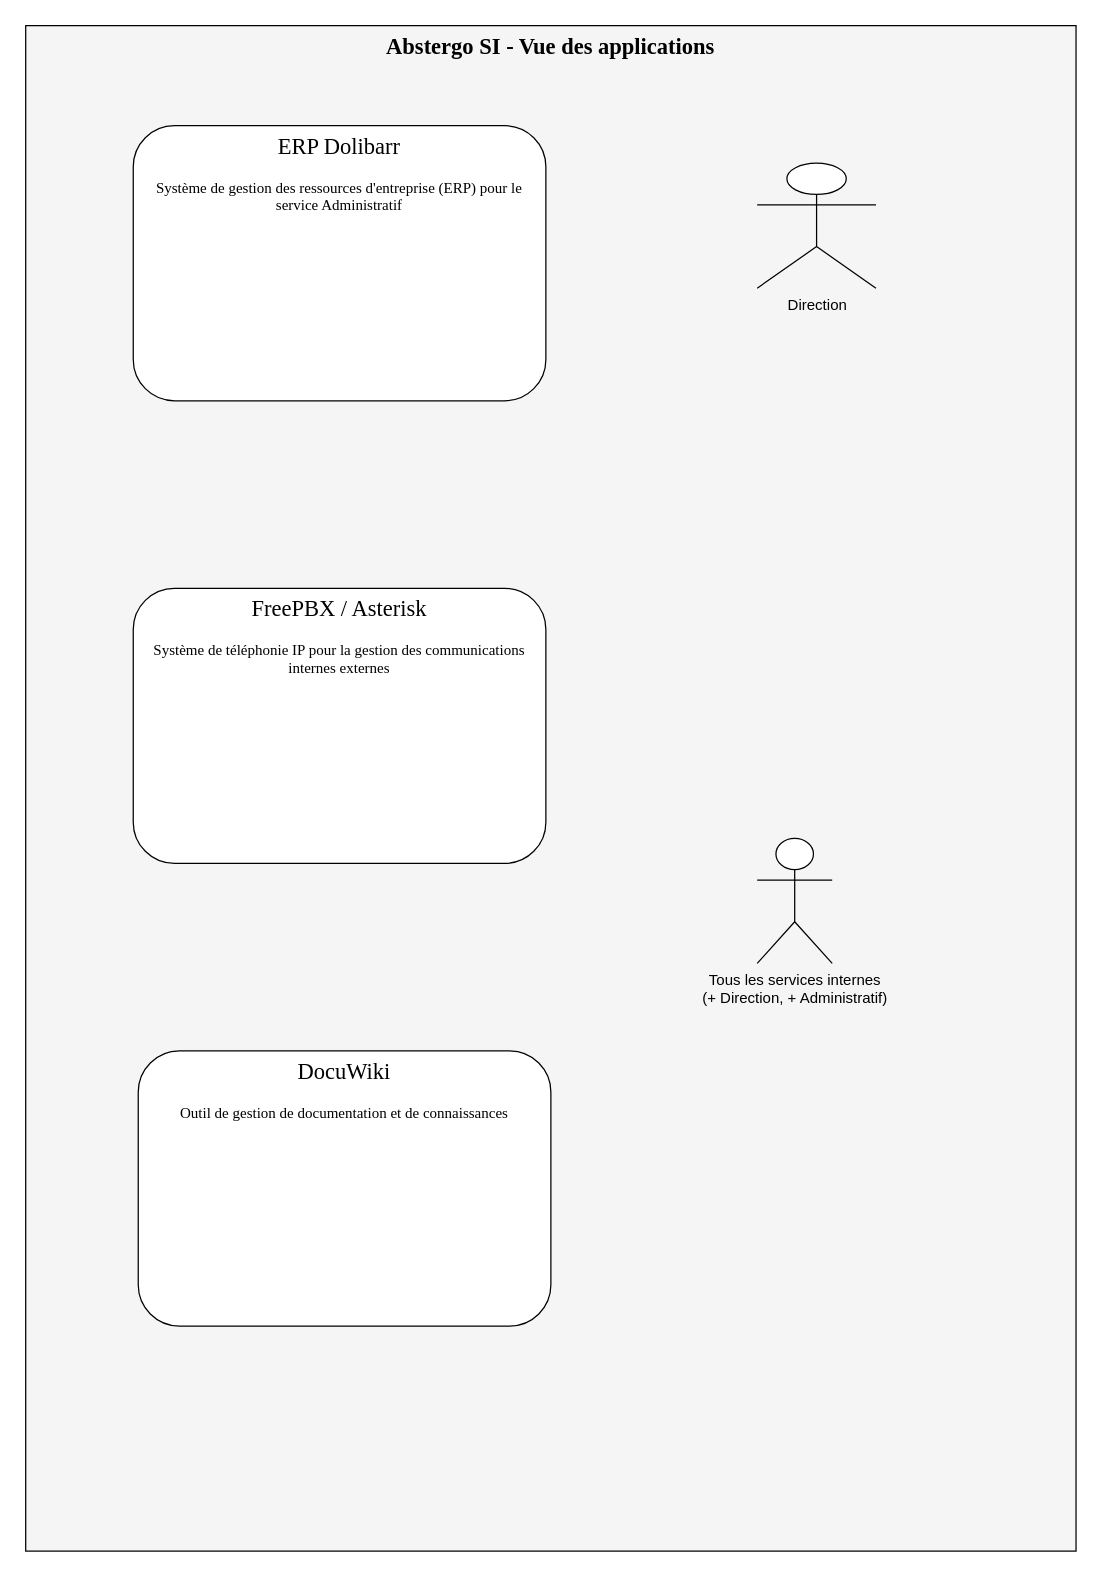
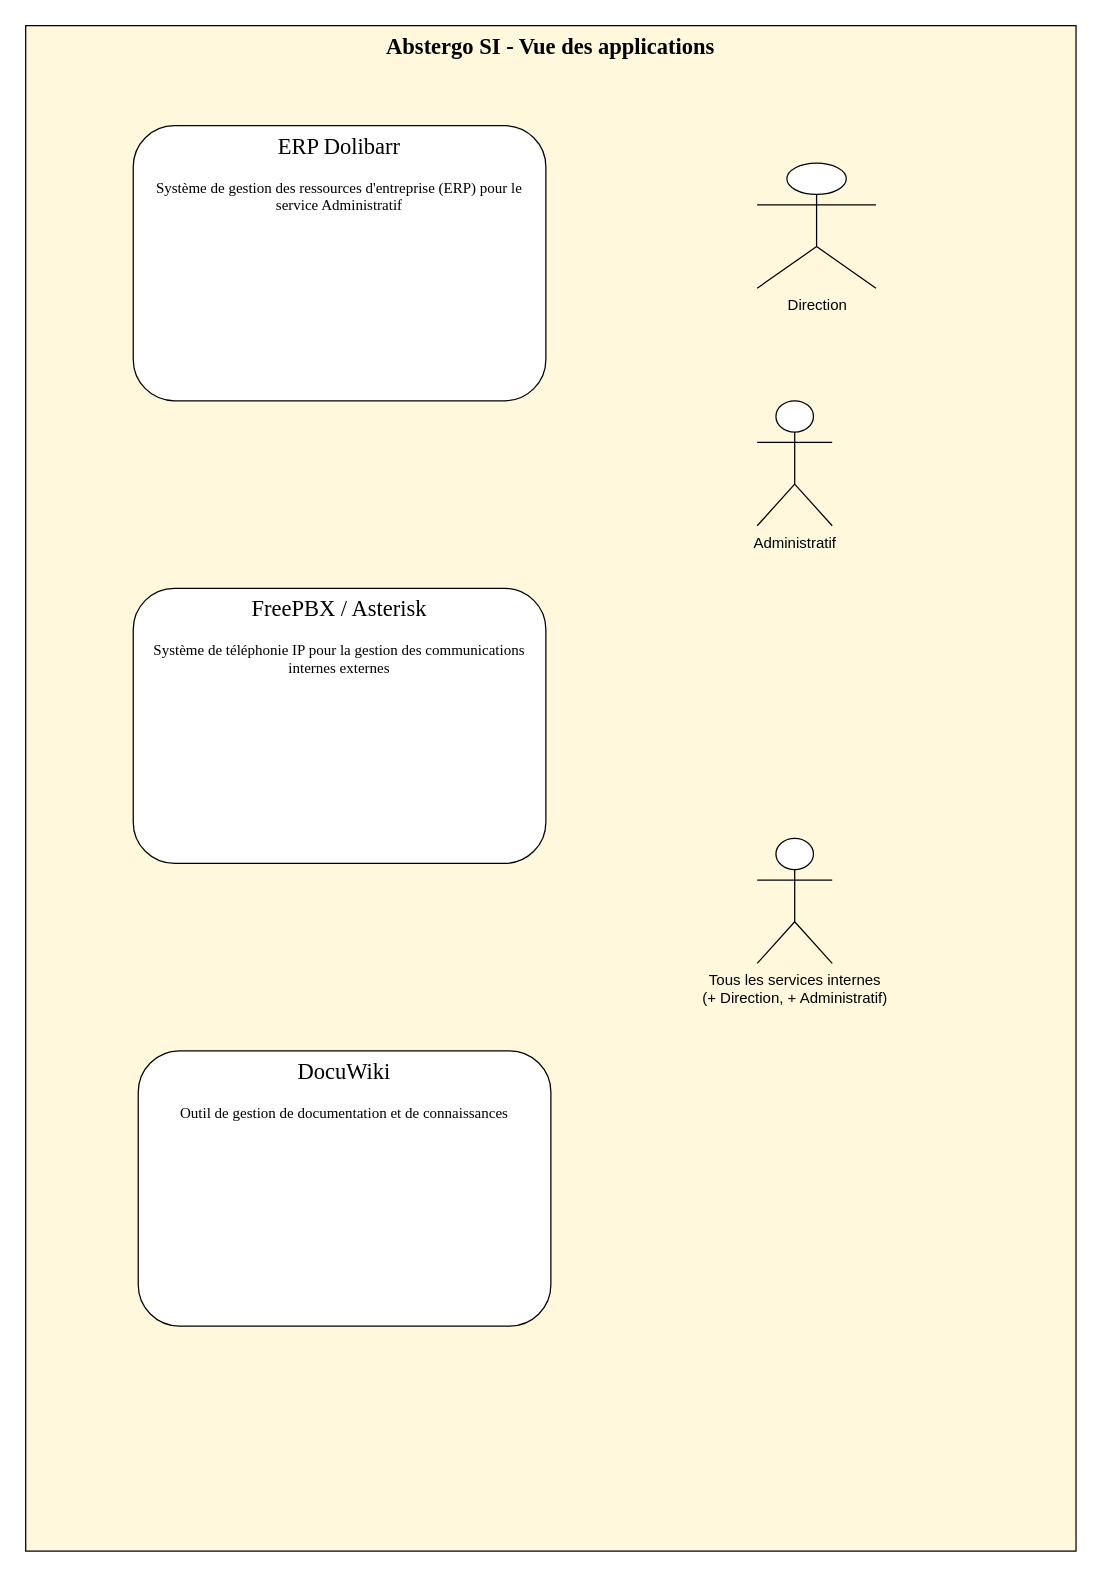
none -> (794, 463)
(551, 788) -> (551, 788)
